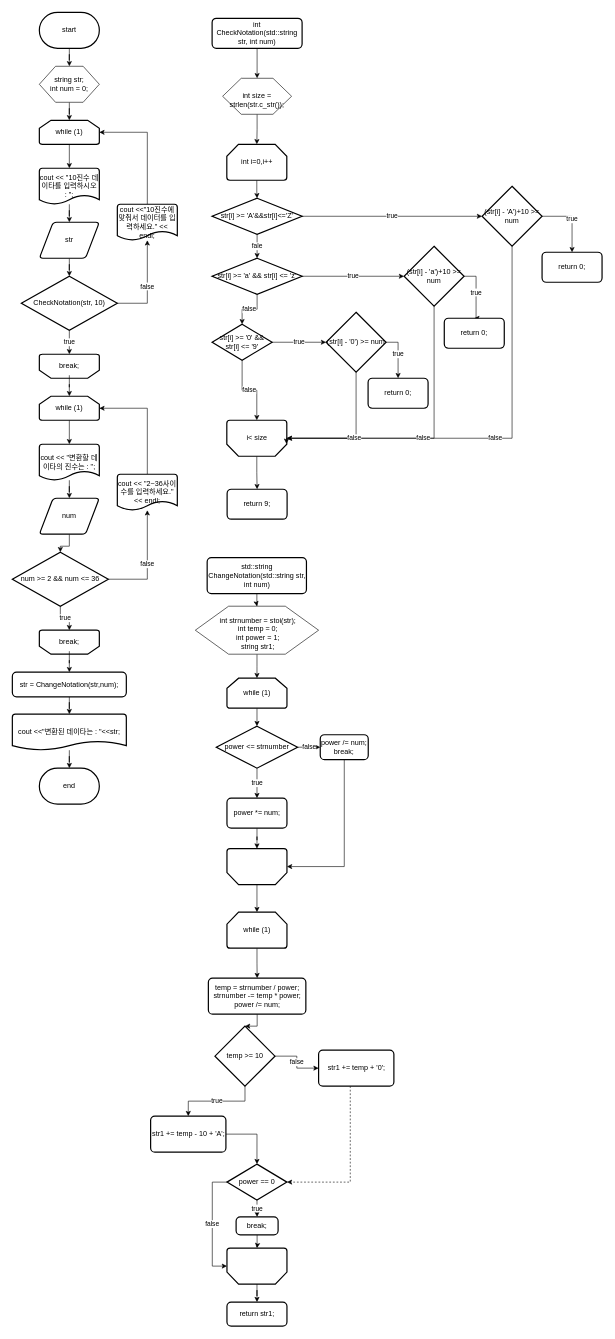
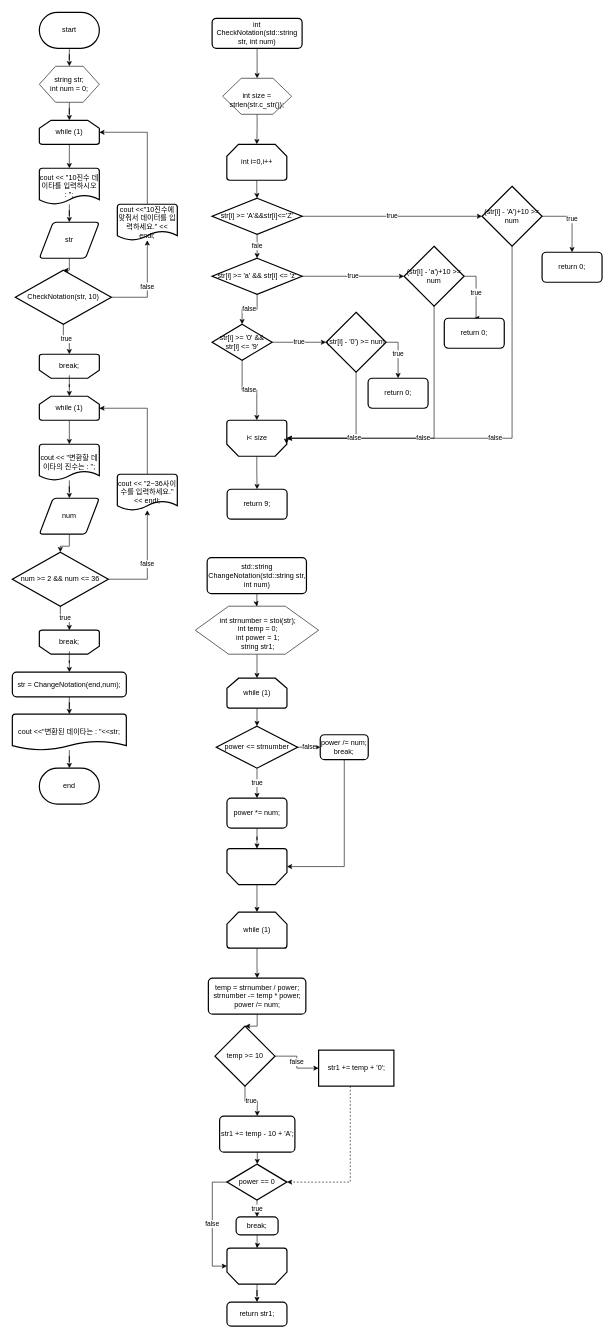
(69, 303) -> (63, 297)
(69, 685) -> (69, 685)
(356, 1068) -> (356, 1068)
(188, 1134) -> (257, 1134)
